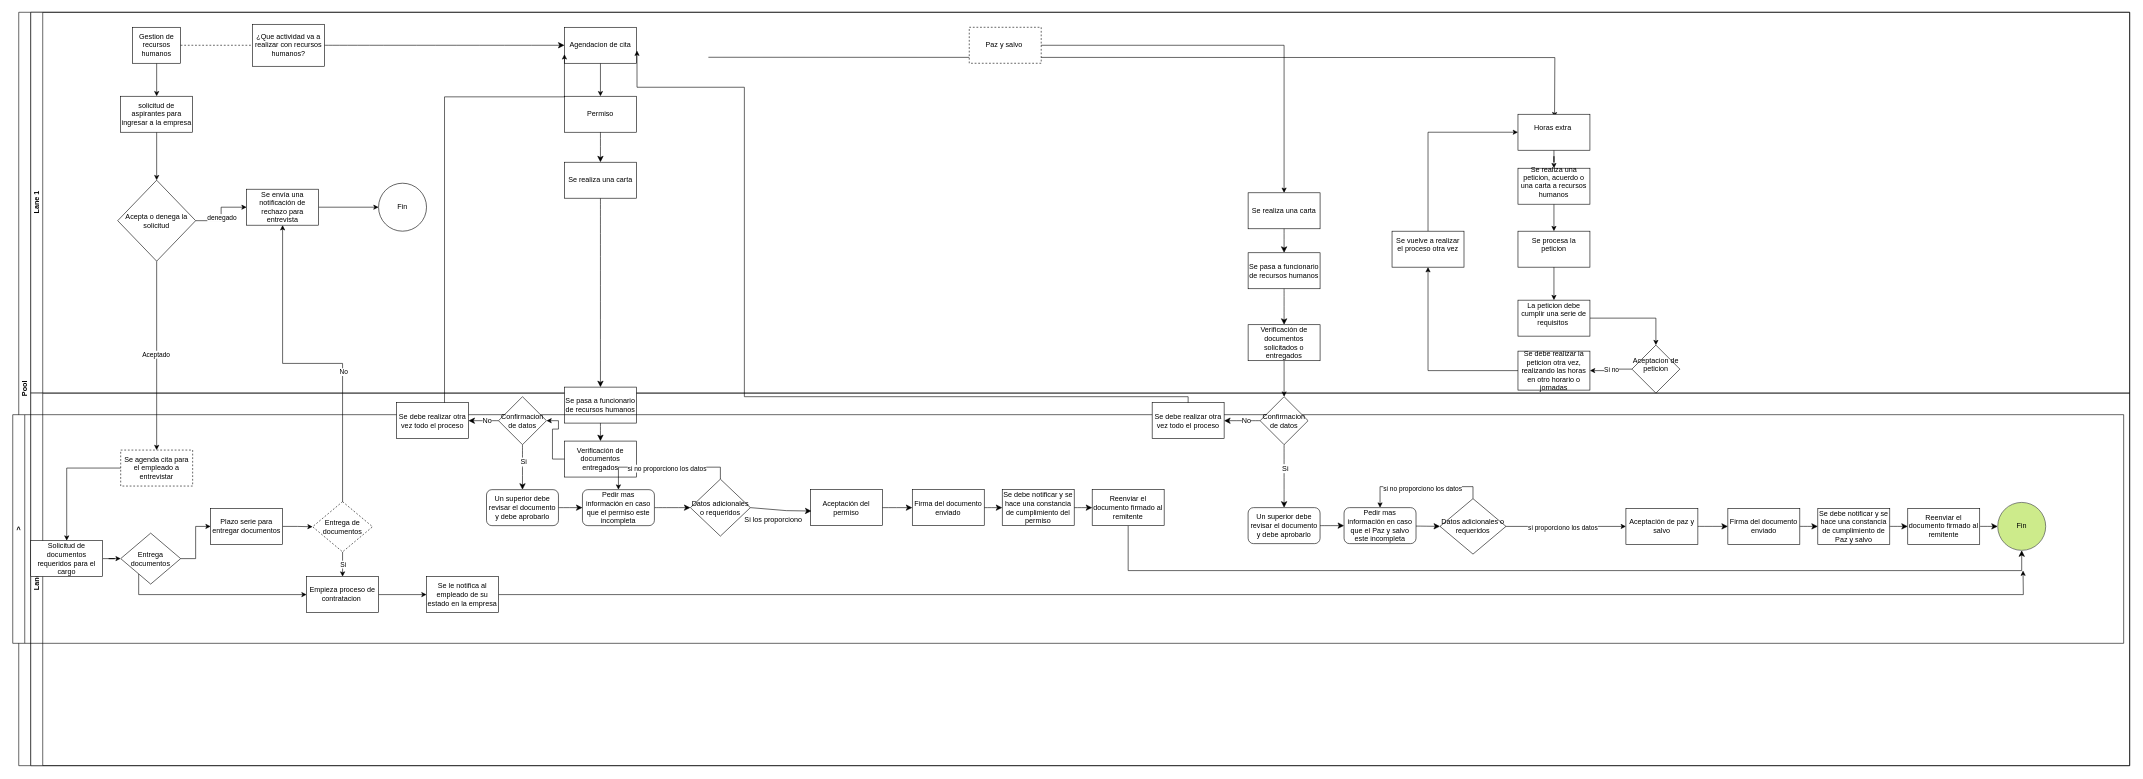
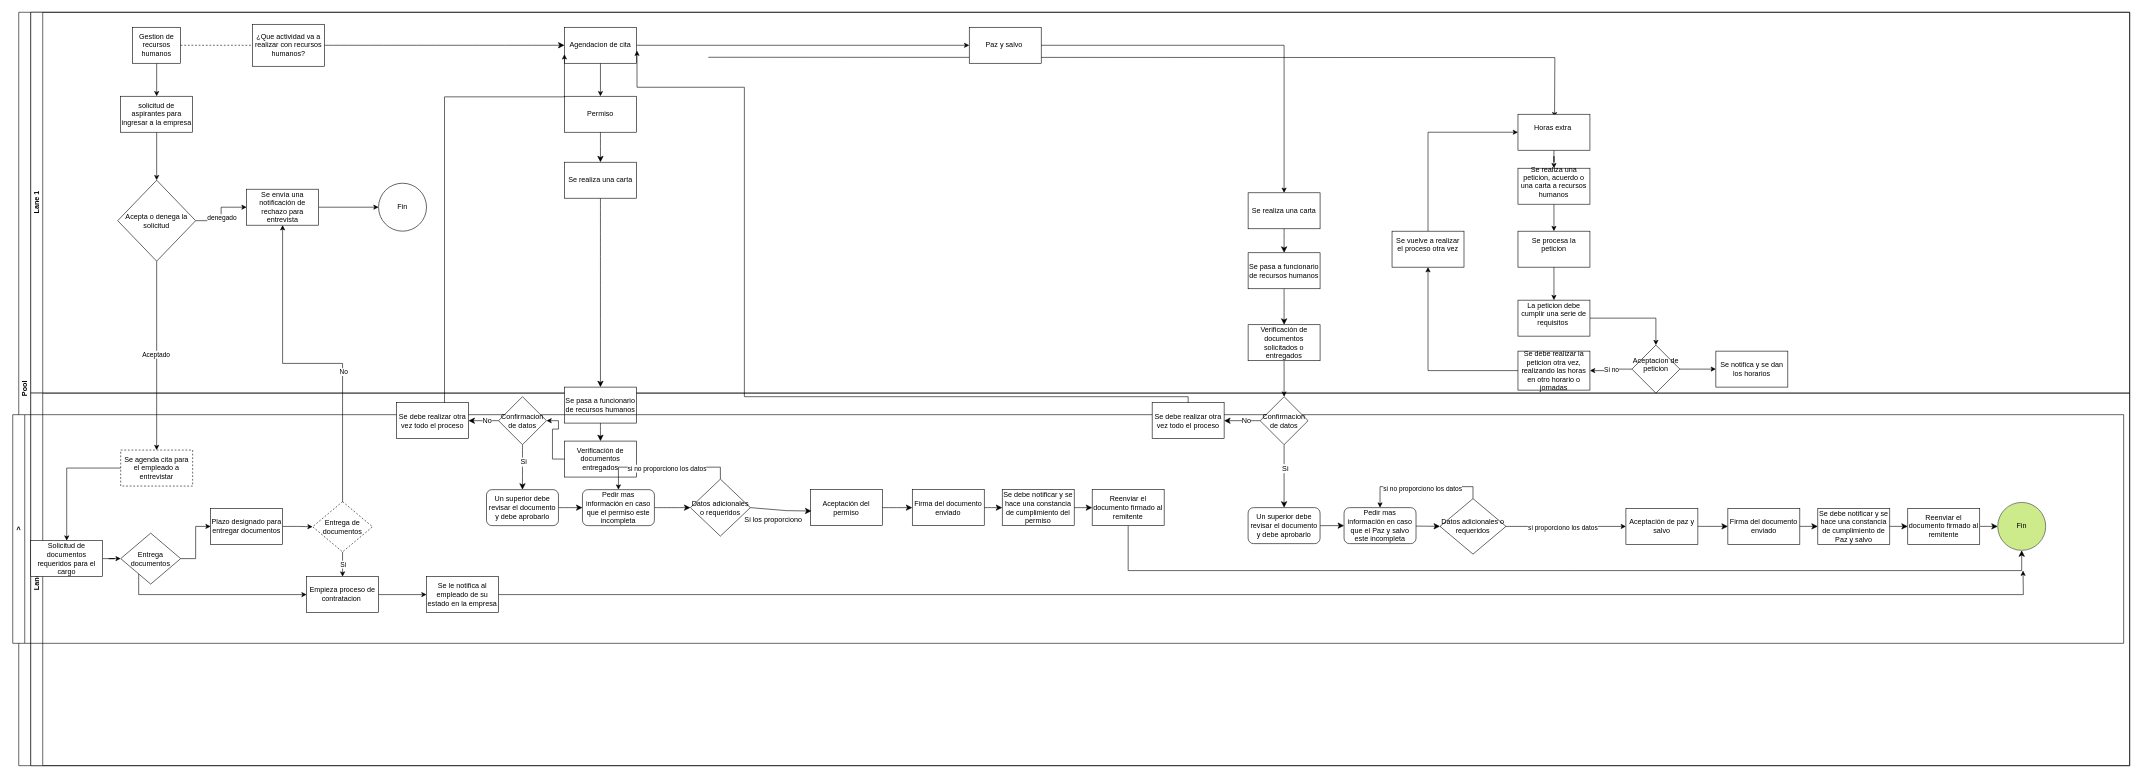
none -> (963, 45)
(1005, 45) -> (1005, 45)
none -> (1710, 369)
none -> (1752, 369)
(246, 527) -> (246, 527)
